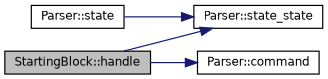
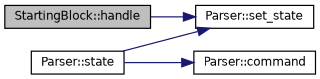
(258, 17) -> (255, 17)
(168, 63) -> (153, 63)
